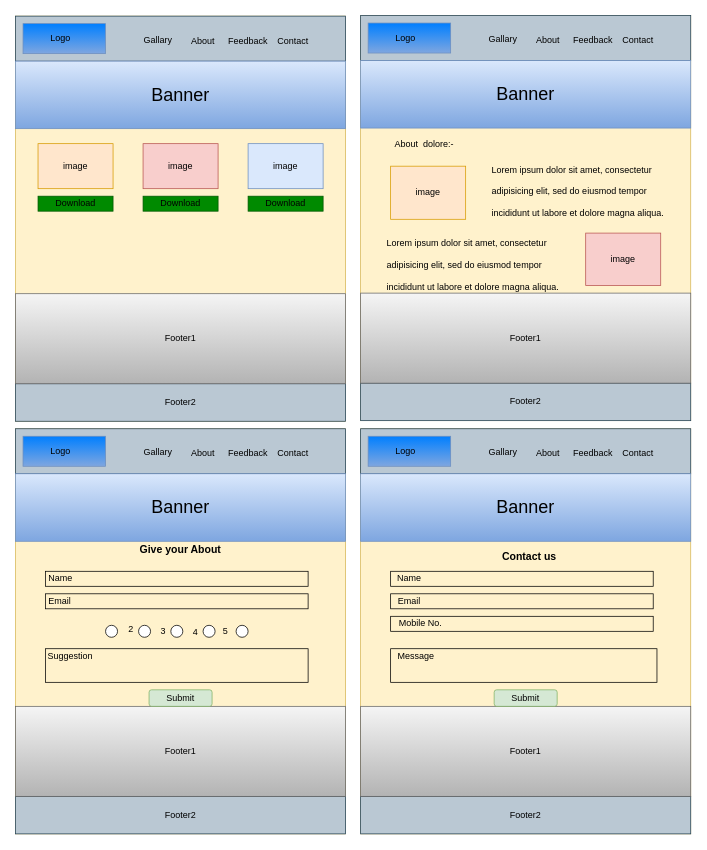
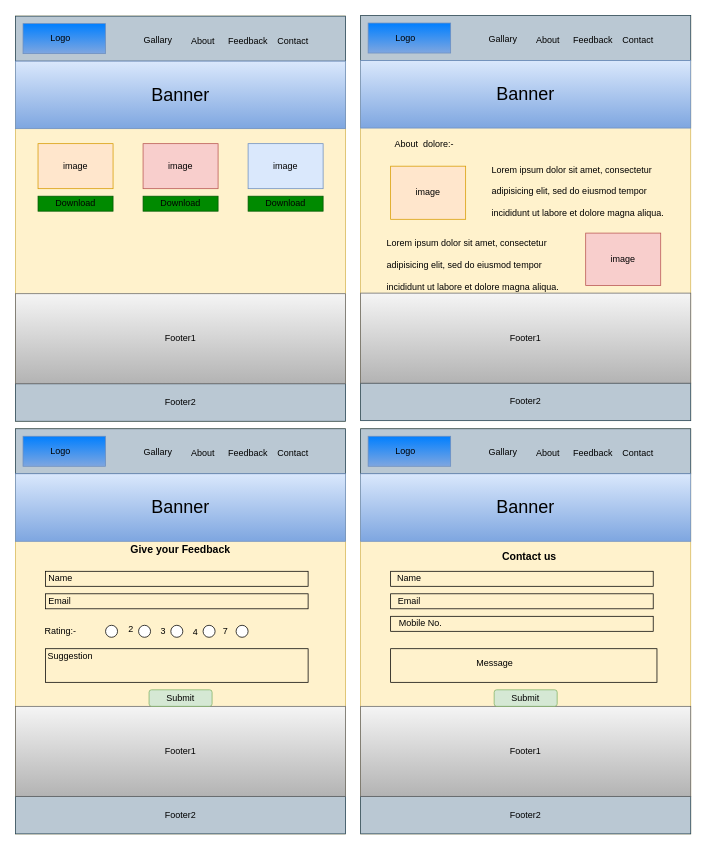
(180, 549) -> (180, 549)
none -> (60, 631)
(225, 631) -> (225, 631)
(416, 656) -> (495, 664)
